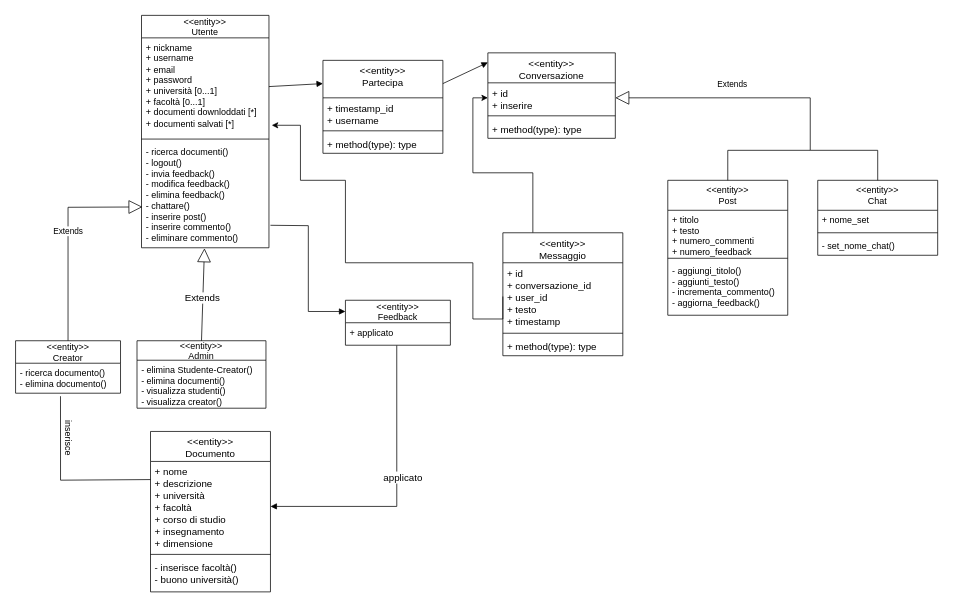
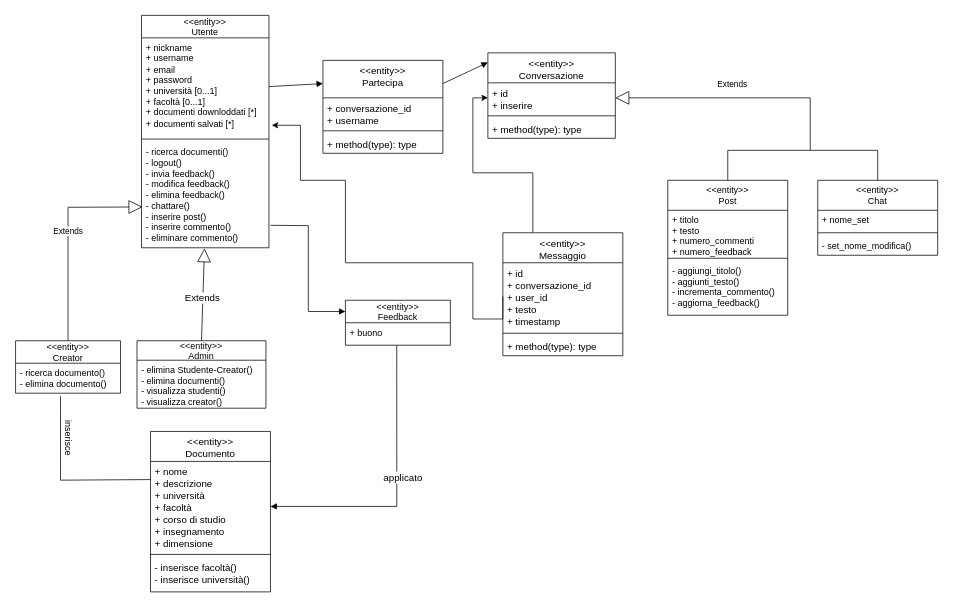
(361, 109) -> (372, 109)
(864, 246) -> (871, 246)
(374, 333) -> (366, 333)
(205, 568) -> (205, 568)
